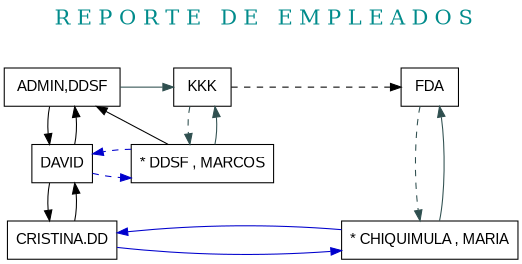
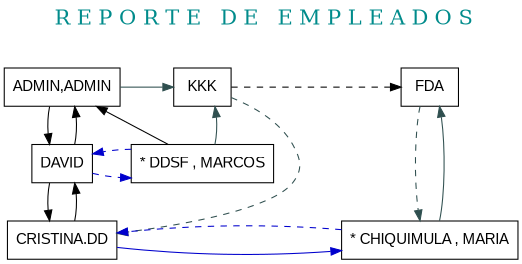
(62, 87) -> (62, 87)
(188, 120) -> (271, 198)
(235, 226) -> (235, 226)
